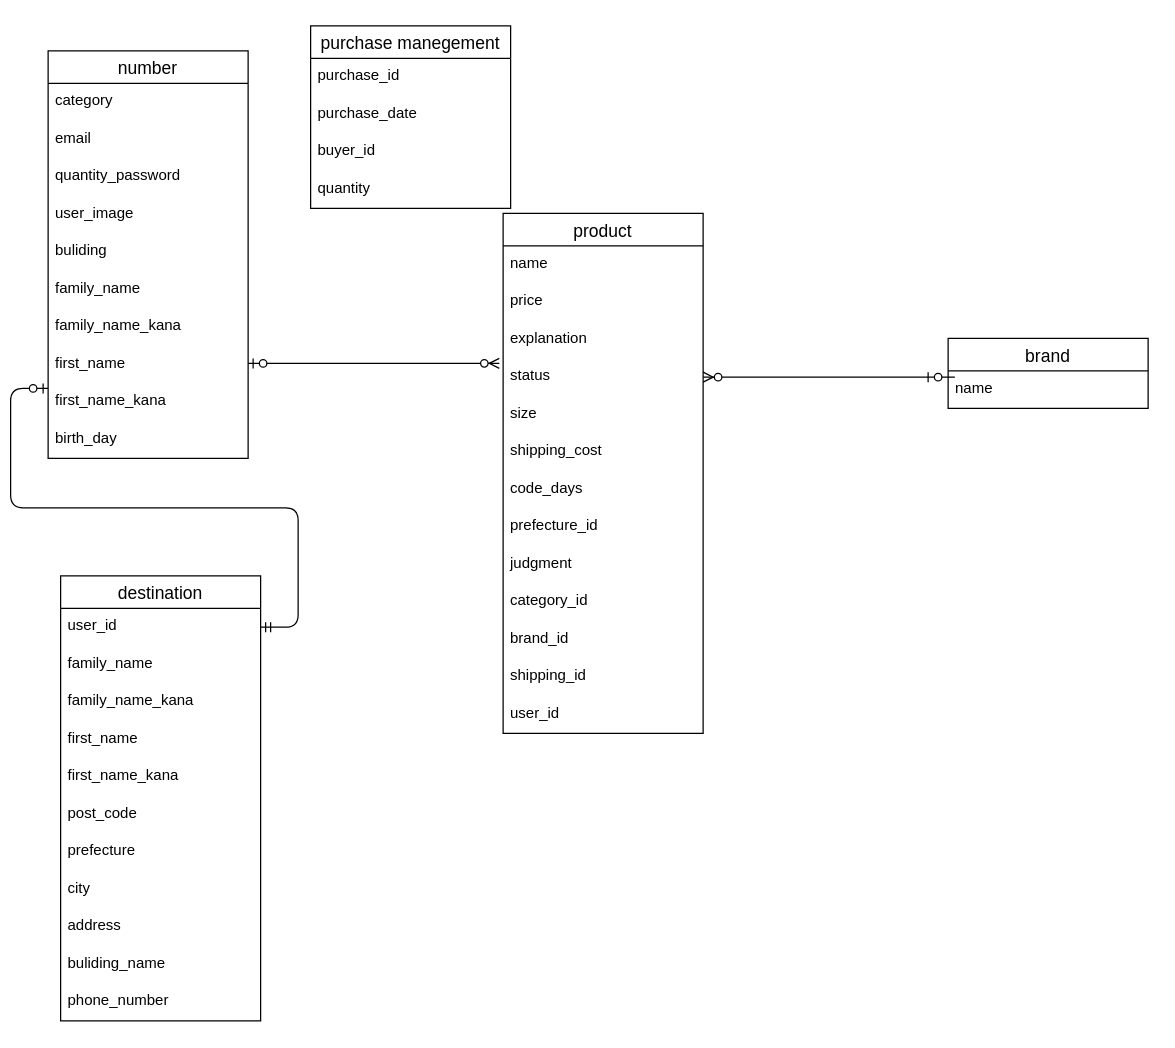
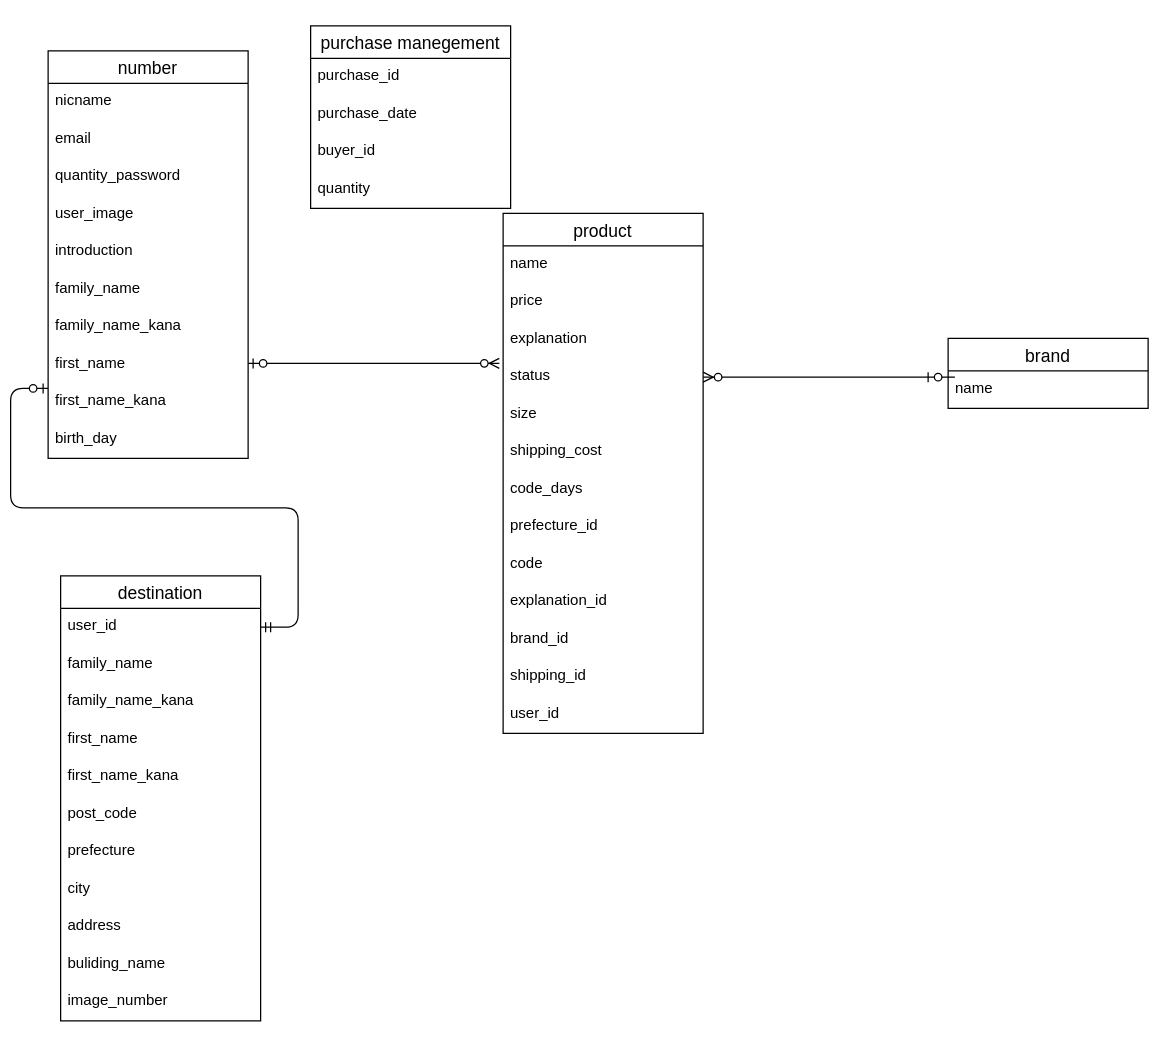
(89, 100) -> (82, 100)
(83, 250) -> (102, 250)
(544, 563) -> (527, 563)
(554, 600) -> (563, 600)
(118, 1000) -> (116, 1000)
